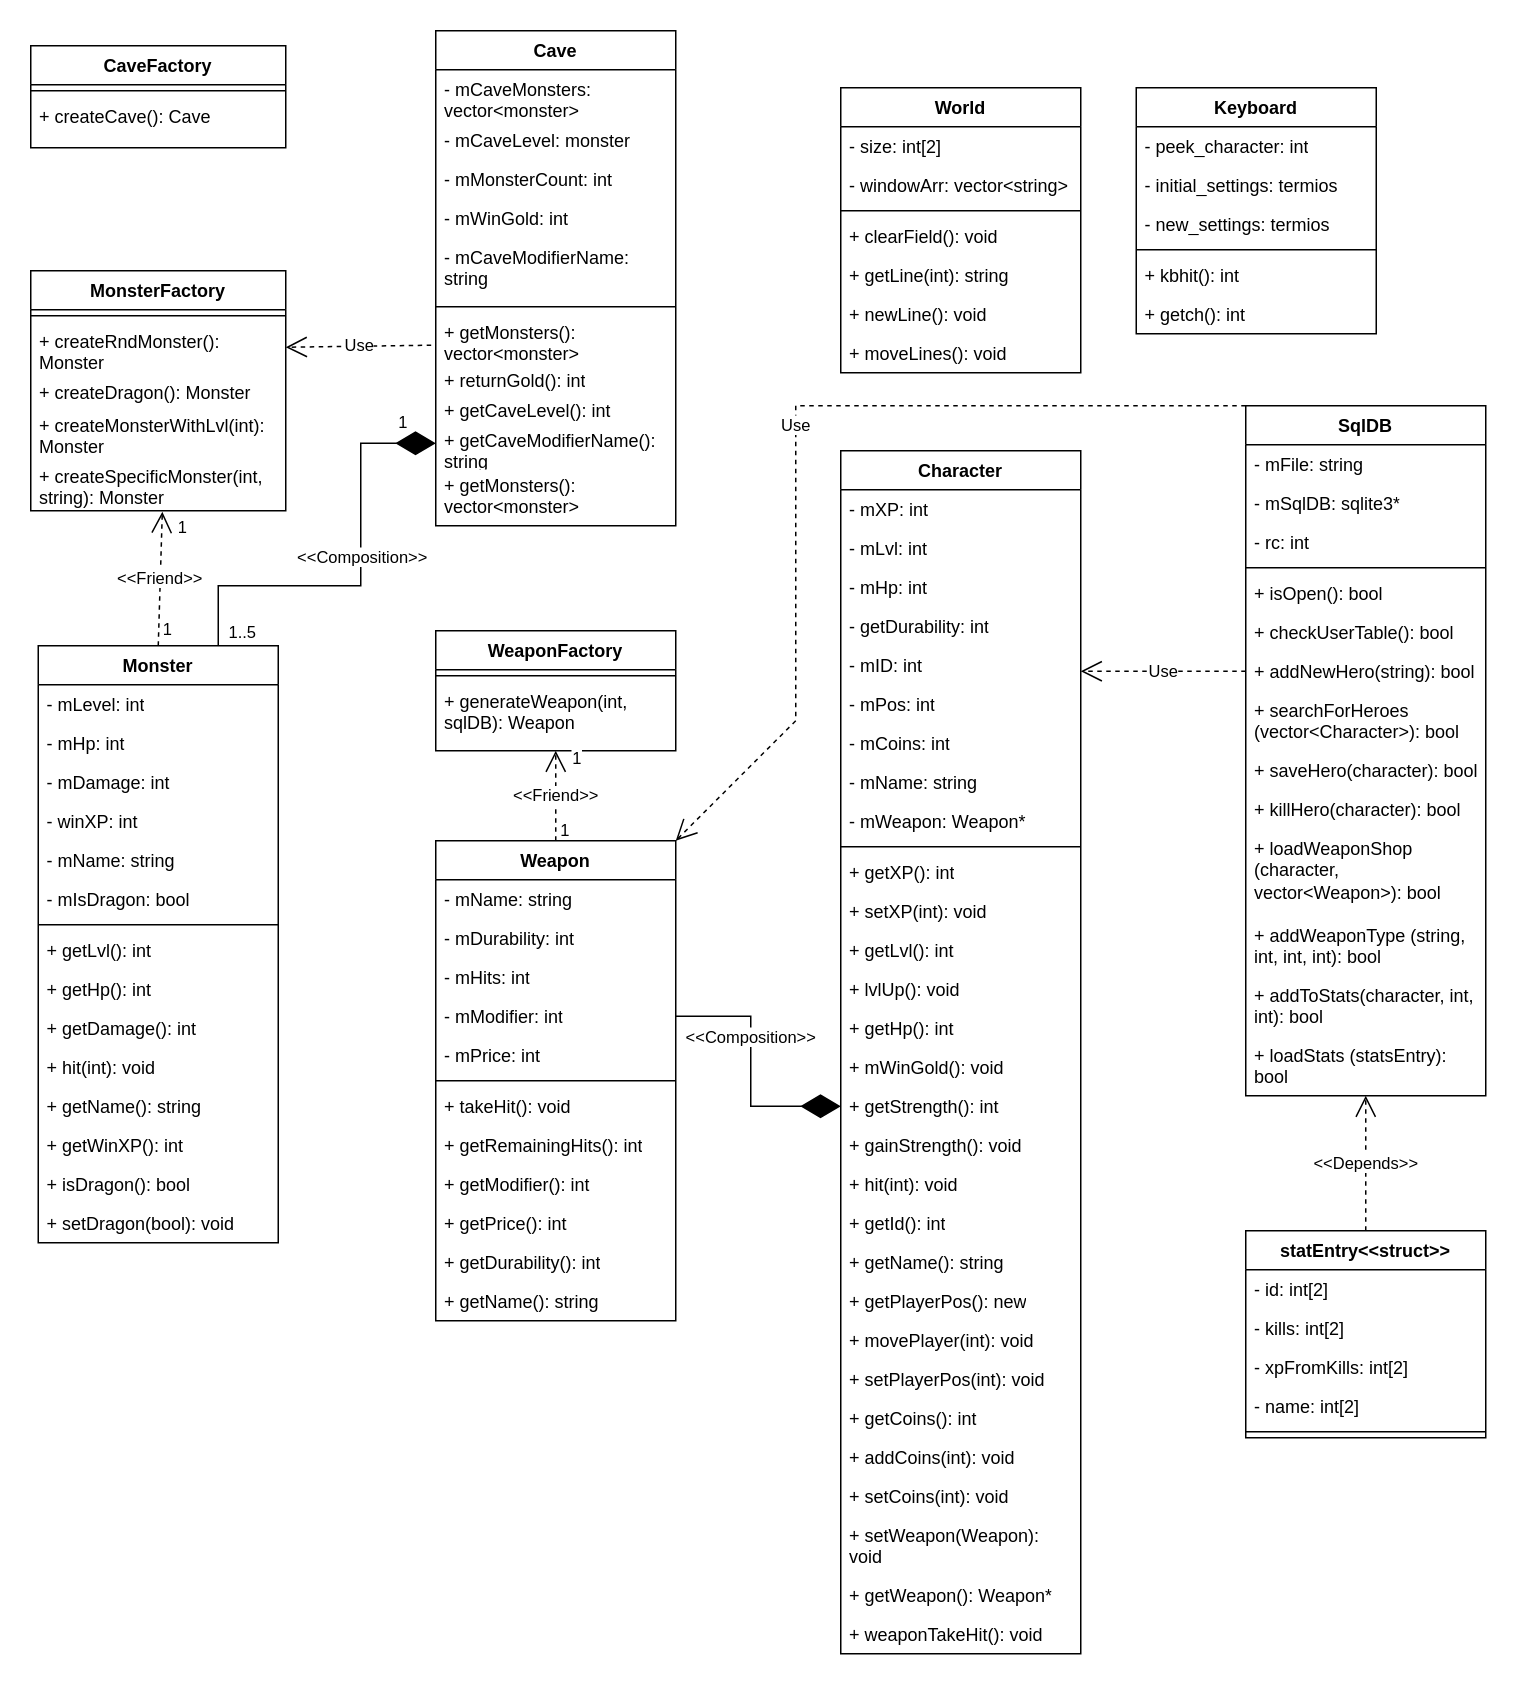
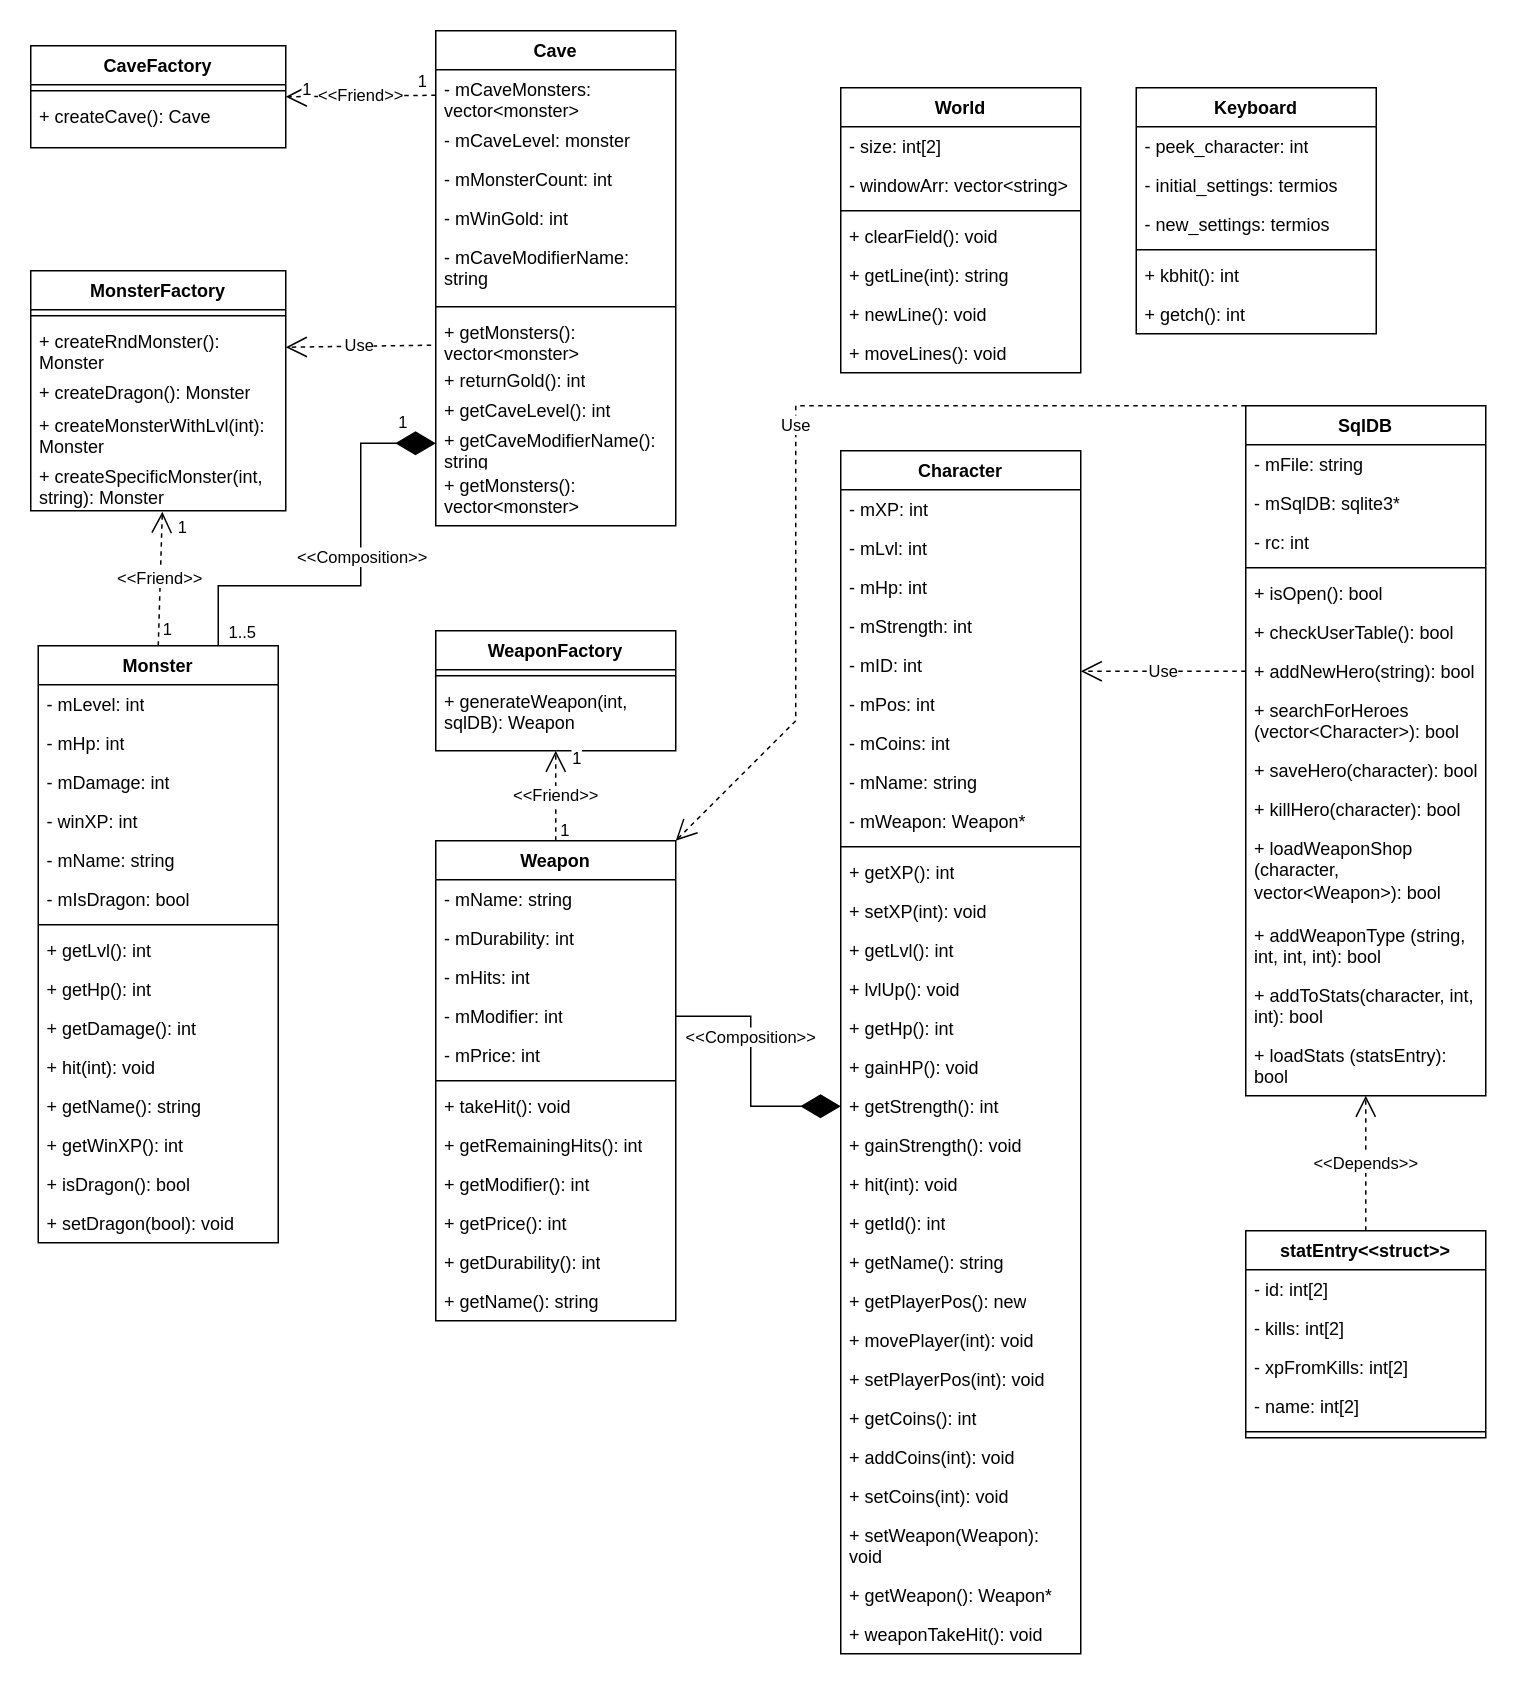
none -> (372, 96)
(934, 628) -> (921, 628)
(926, 1069) -> (919, 1069)
